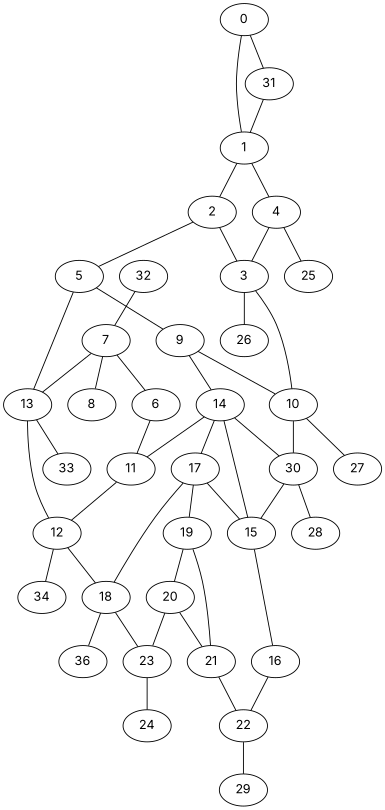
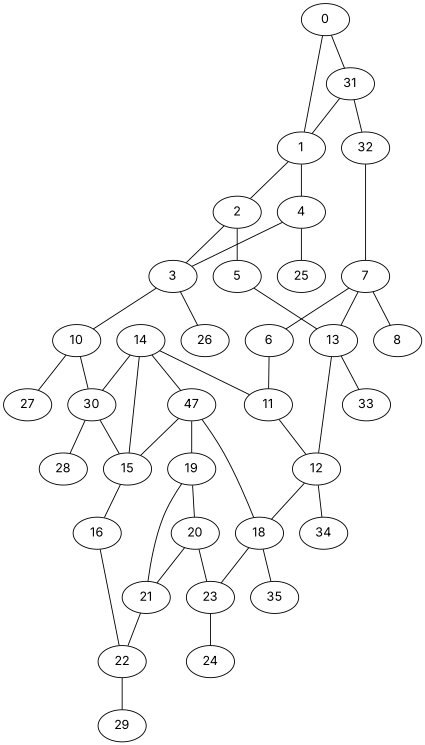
none -> (358, 116)
(180, 341) -> none
(195, 469) -> (192, 405)
(83, 662) -> (275, 597)
